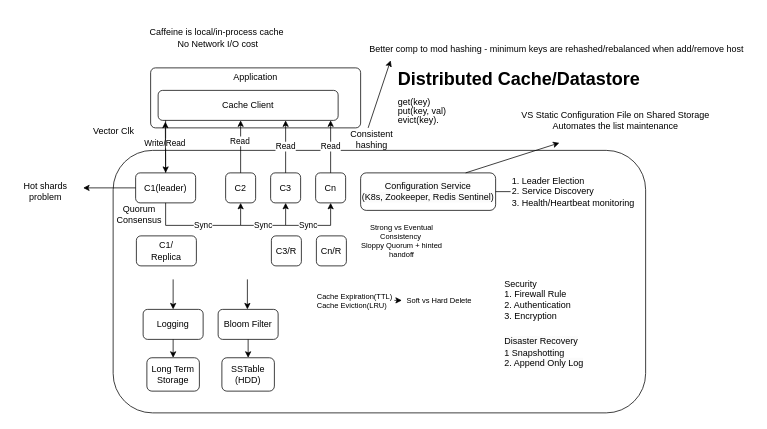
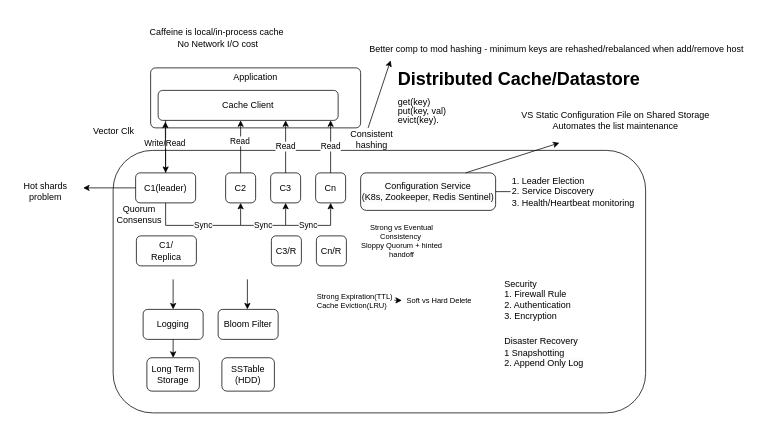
(356, 300) -> (356, 300)
(248, 351) -> none
